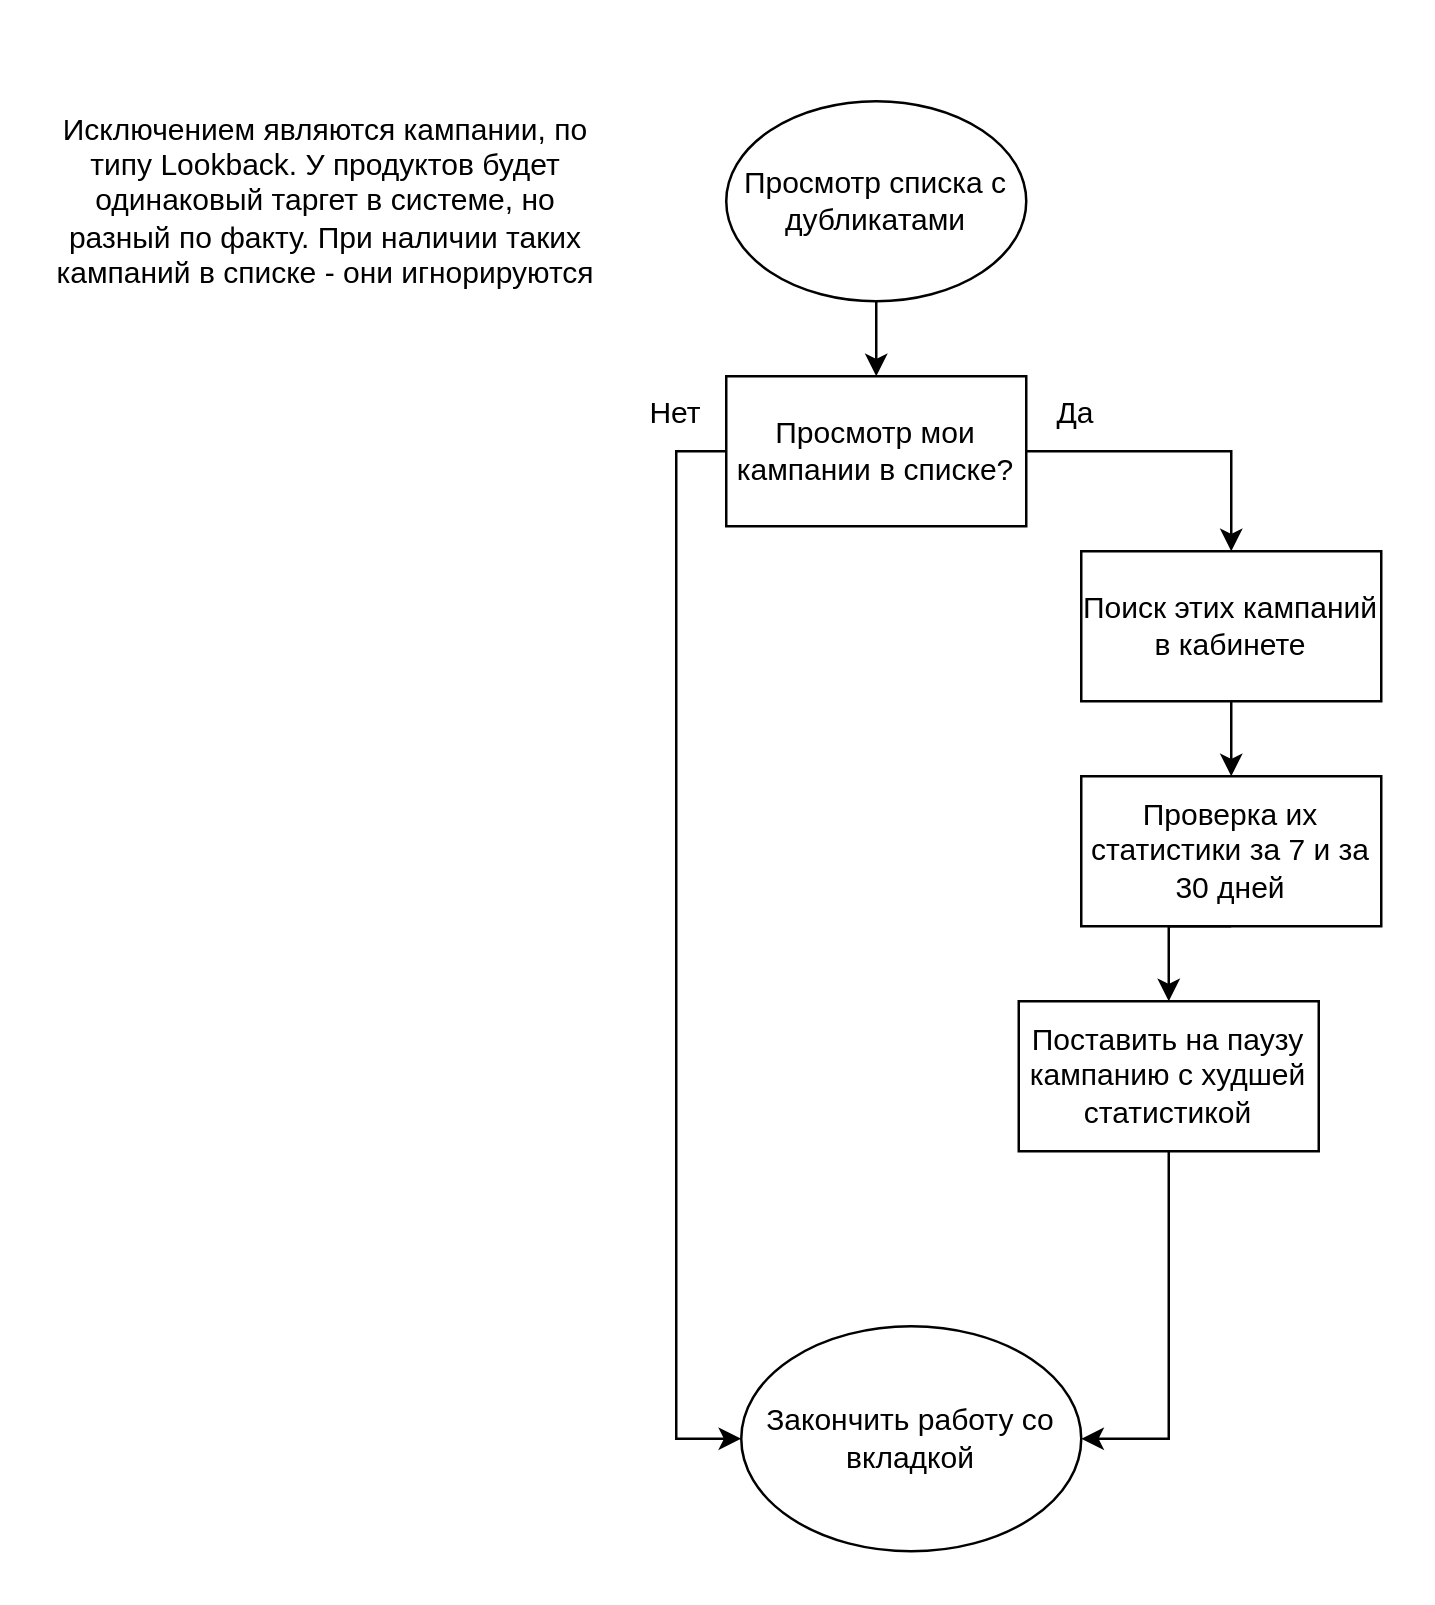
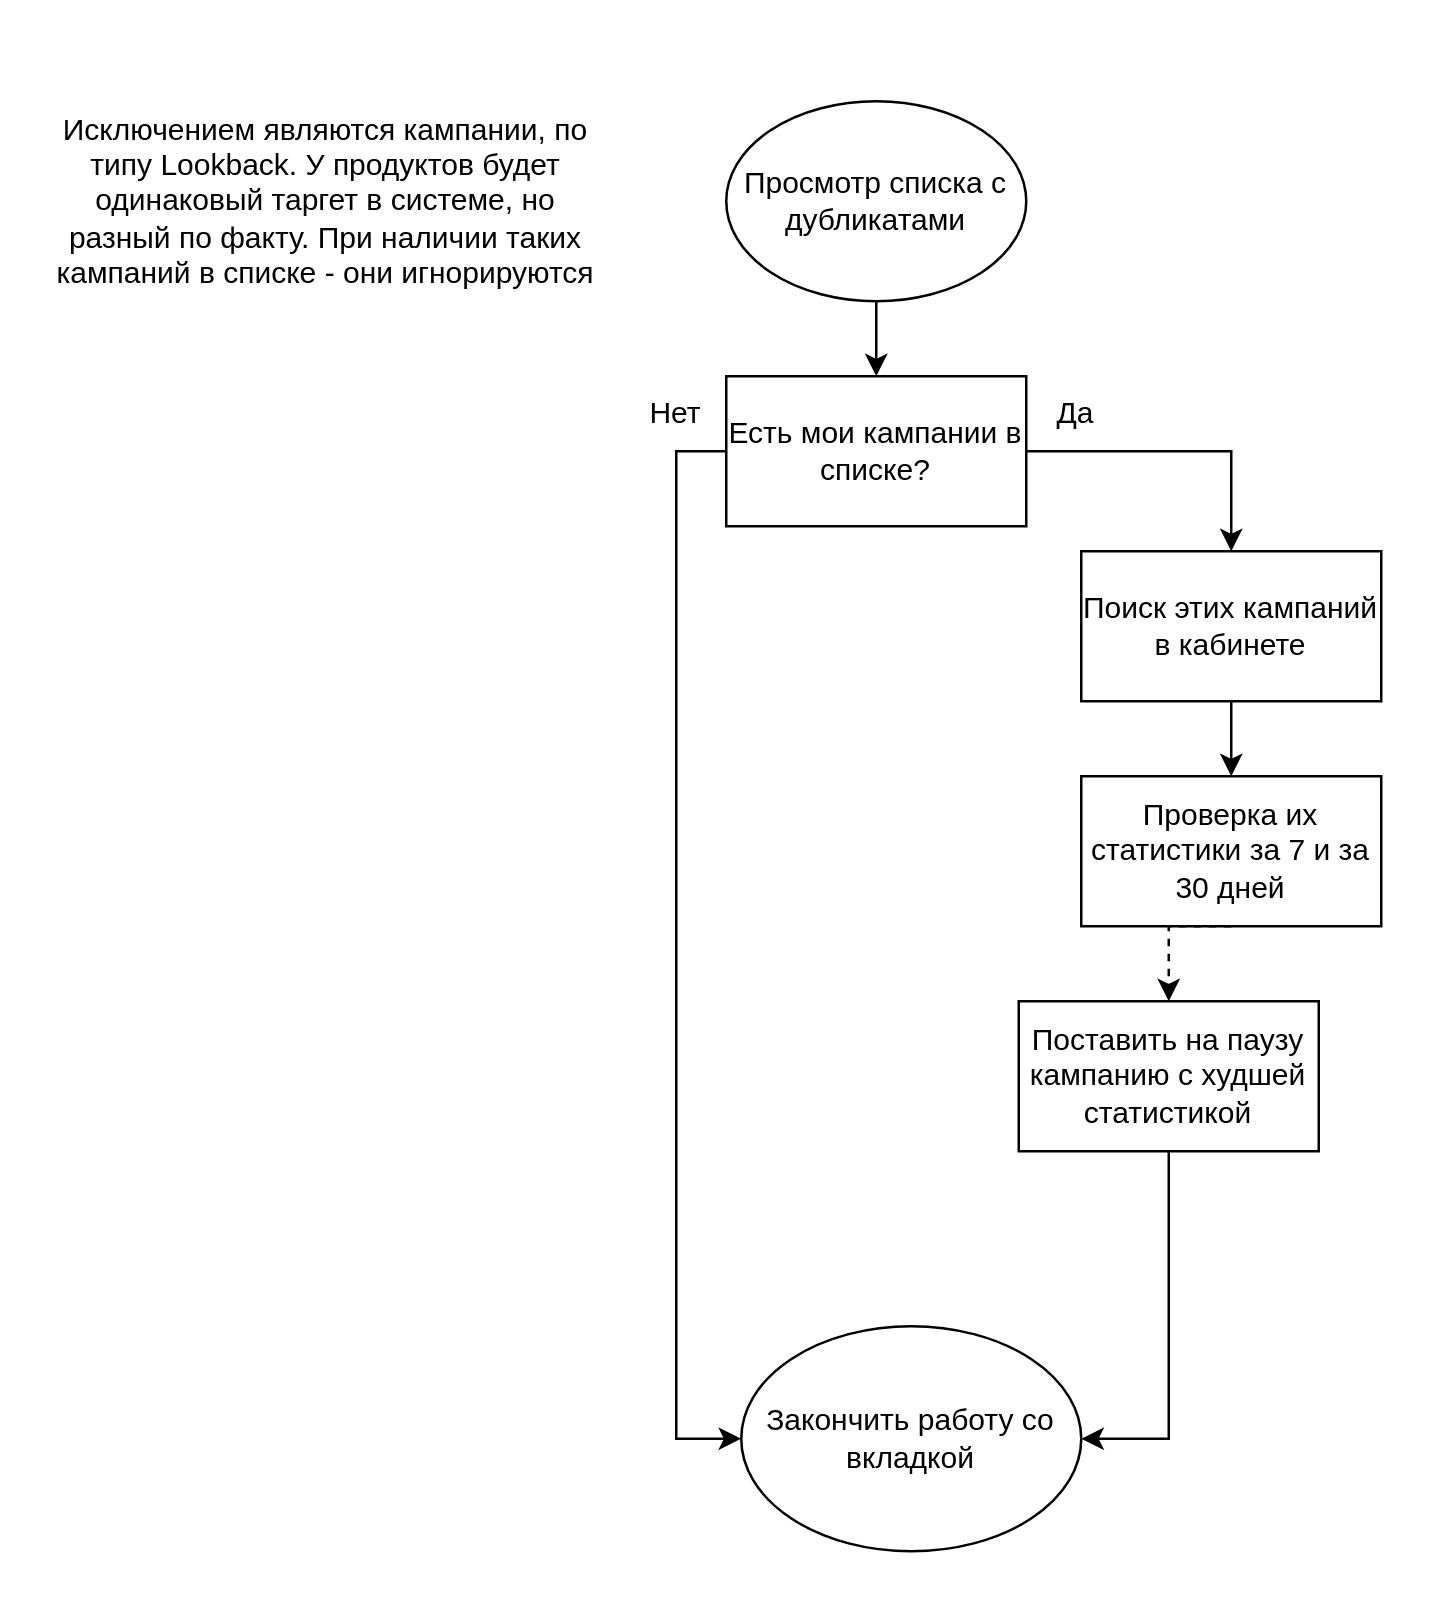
(876, 451) -> (876, 451)
(1169, 955) -> (1169, 955)
